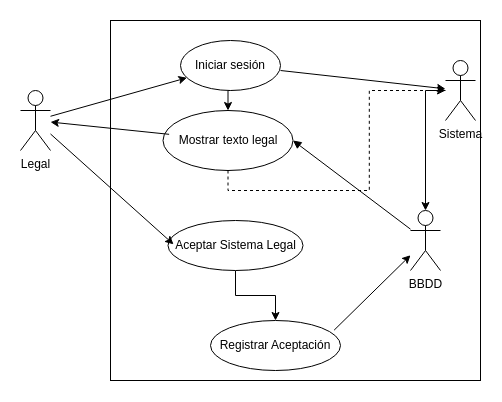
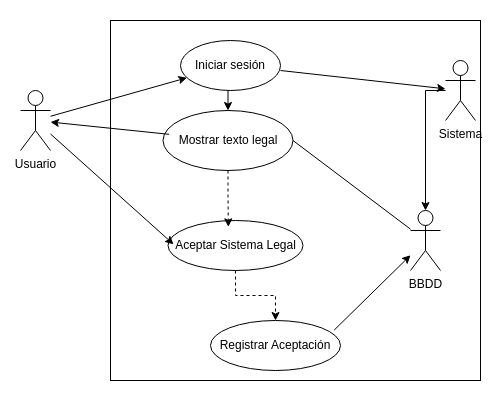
(300, 146) -> (297, 144)
(36, 165) -> (36, 165)
(369, 184) -> (228, 207)
(253, 296) -> (253, 296)
